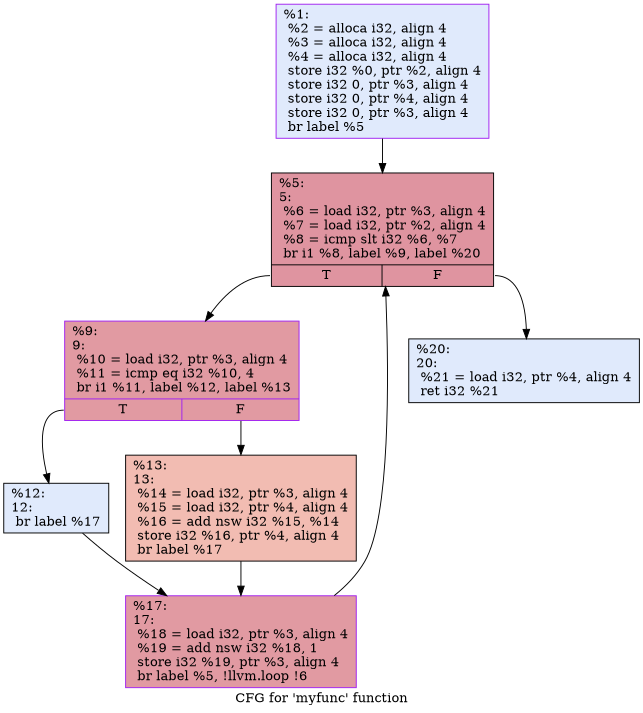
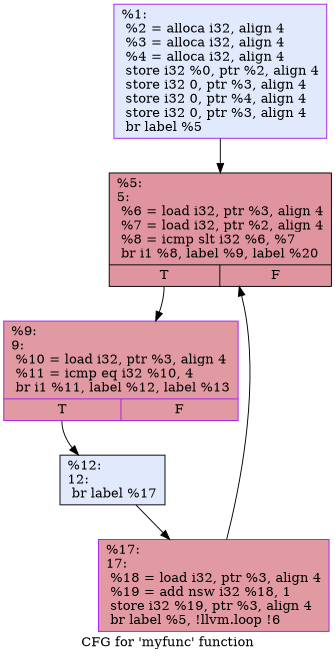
(524, 371) -> none
(241, 508) -> none
